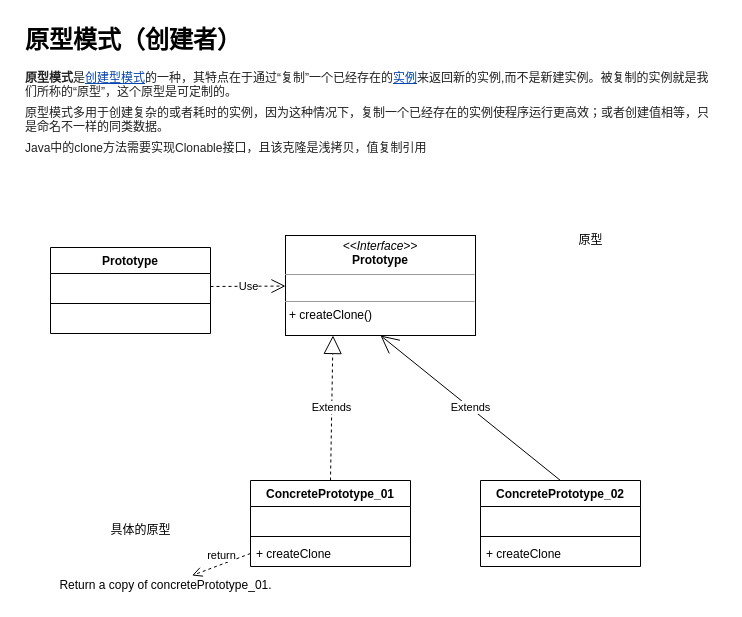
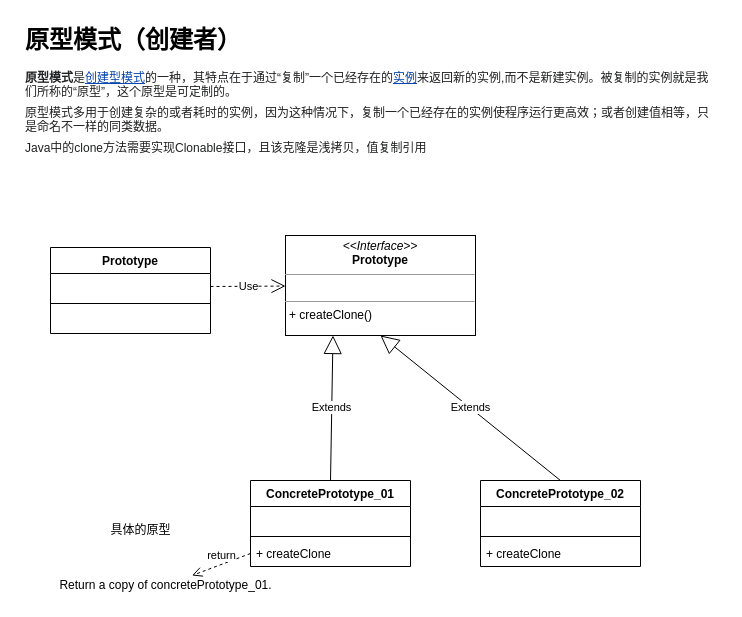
(591, 241) -> none
(388, 342) -> (395, 347)
(331, 446) -> (331, 446)
